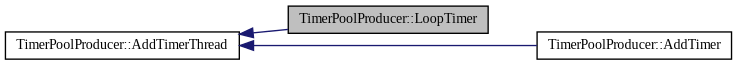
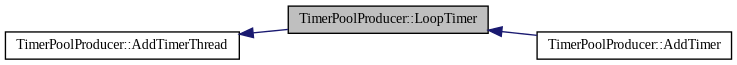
(395, 46) -> (519, 33)
